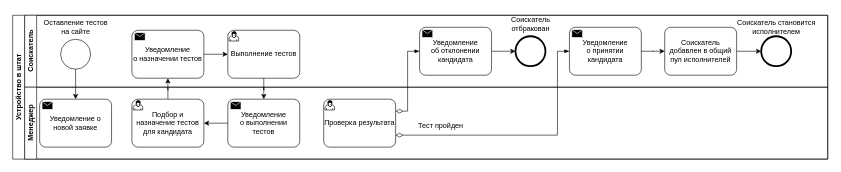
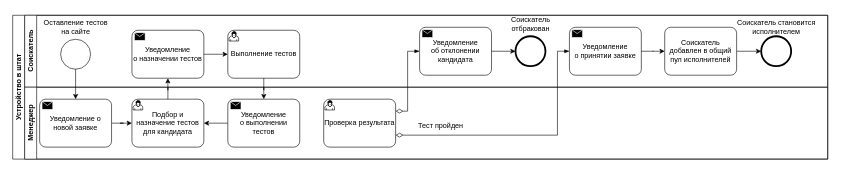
(606, 51) -> (606, 51)
none -> (120, 123)
